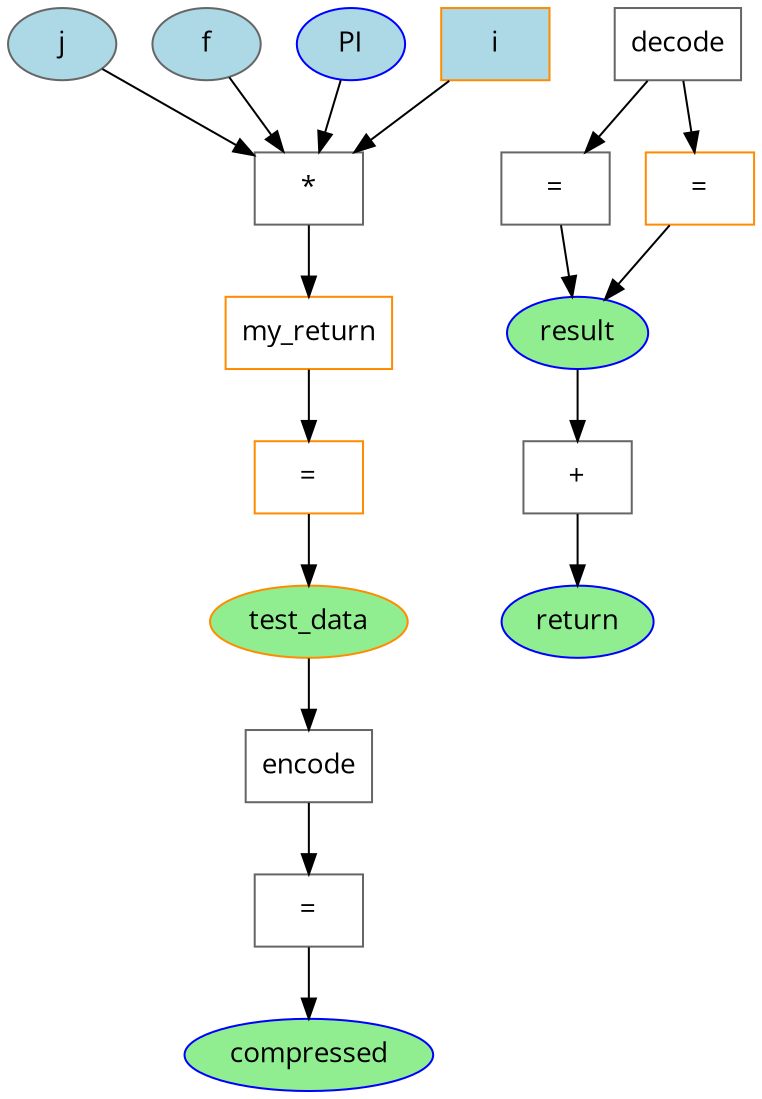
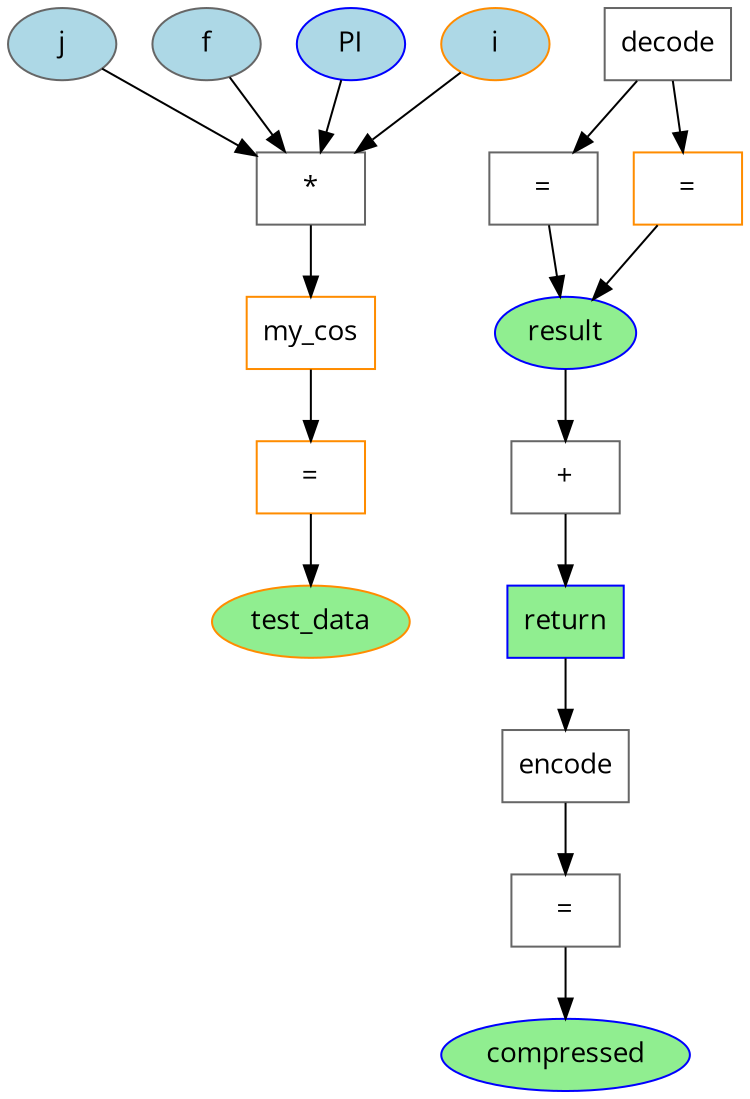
(495, 44) -> (495, 44)
(309, 333) -> (311, 333)
(578, 622) -> (566, 622)
(309, 684) -> (566, 684)
